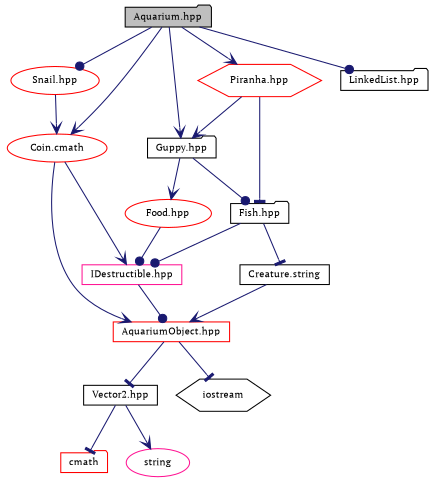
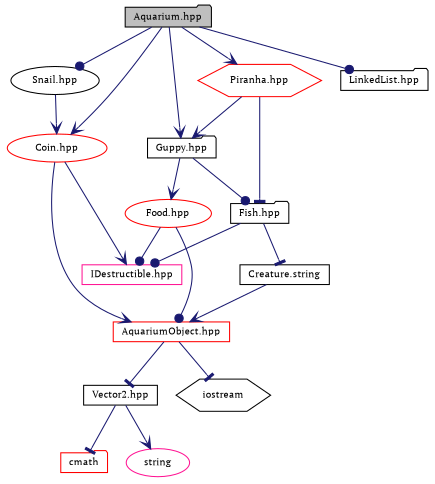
(55, 81) -> (55, 81)
(57, 148) -> (57, 148)
(149, 300) -> (192, 270)
